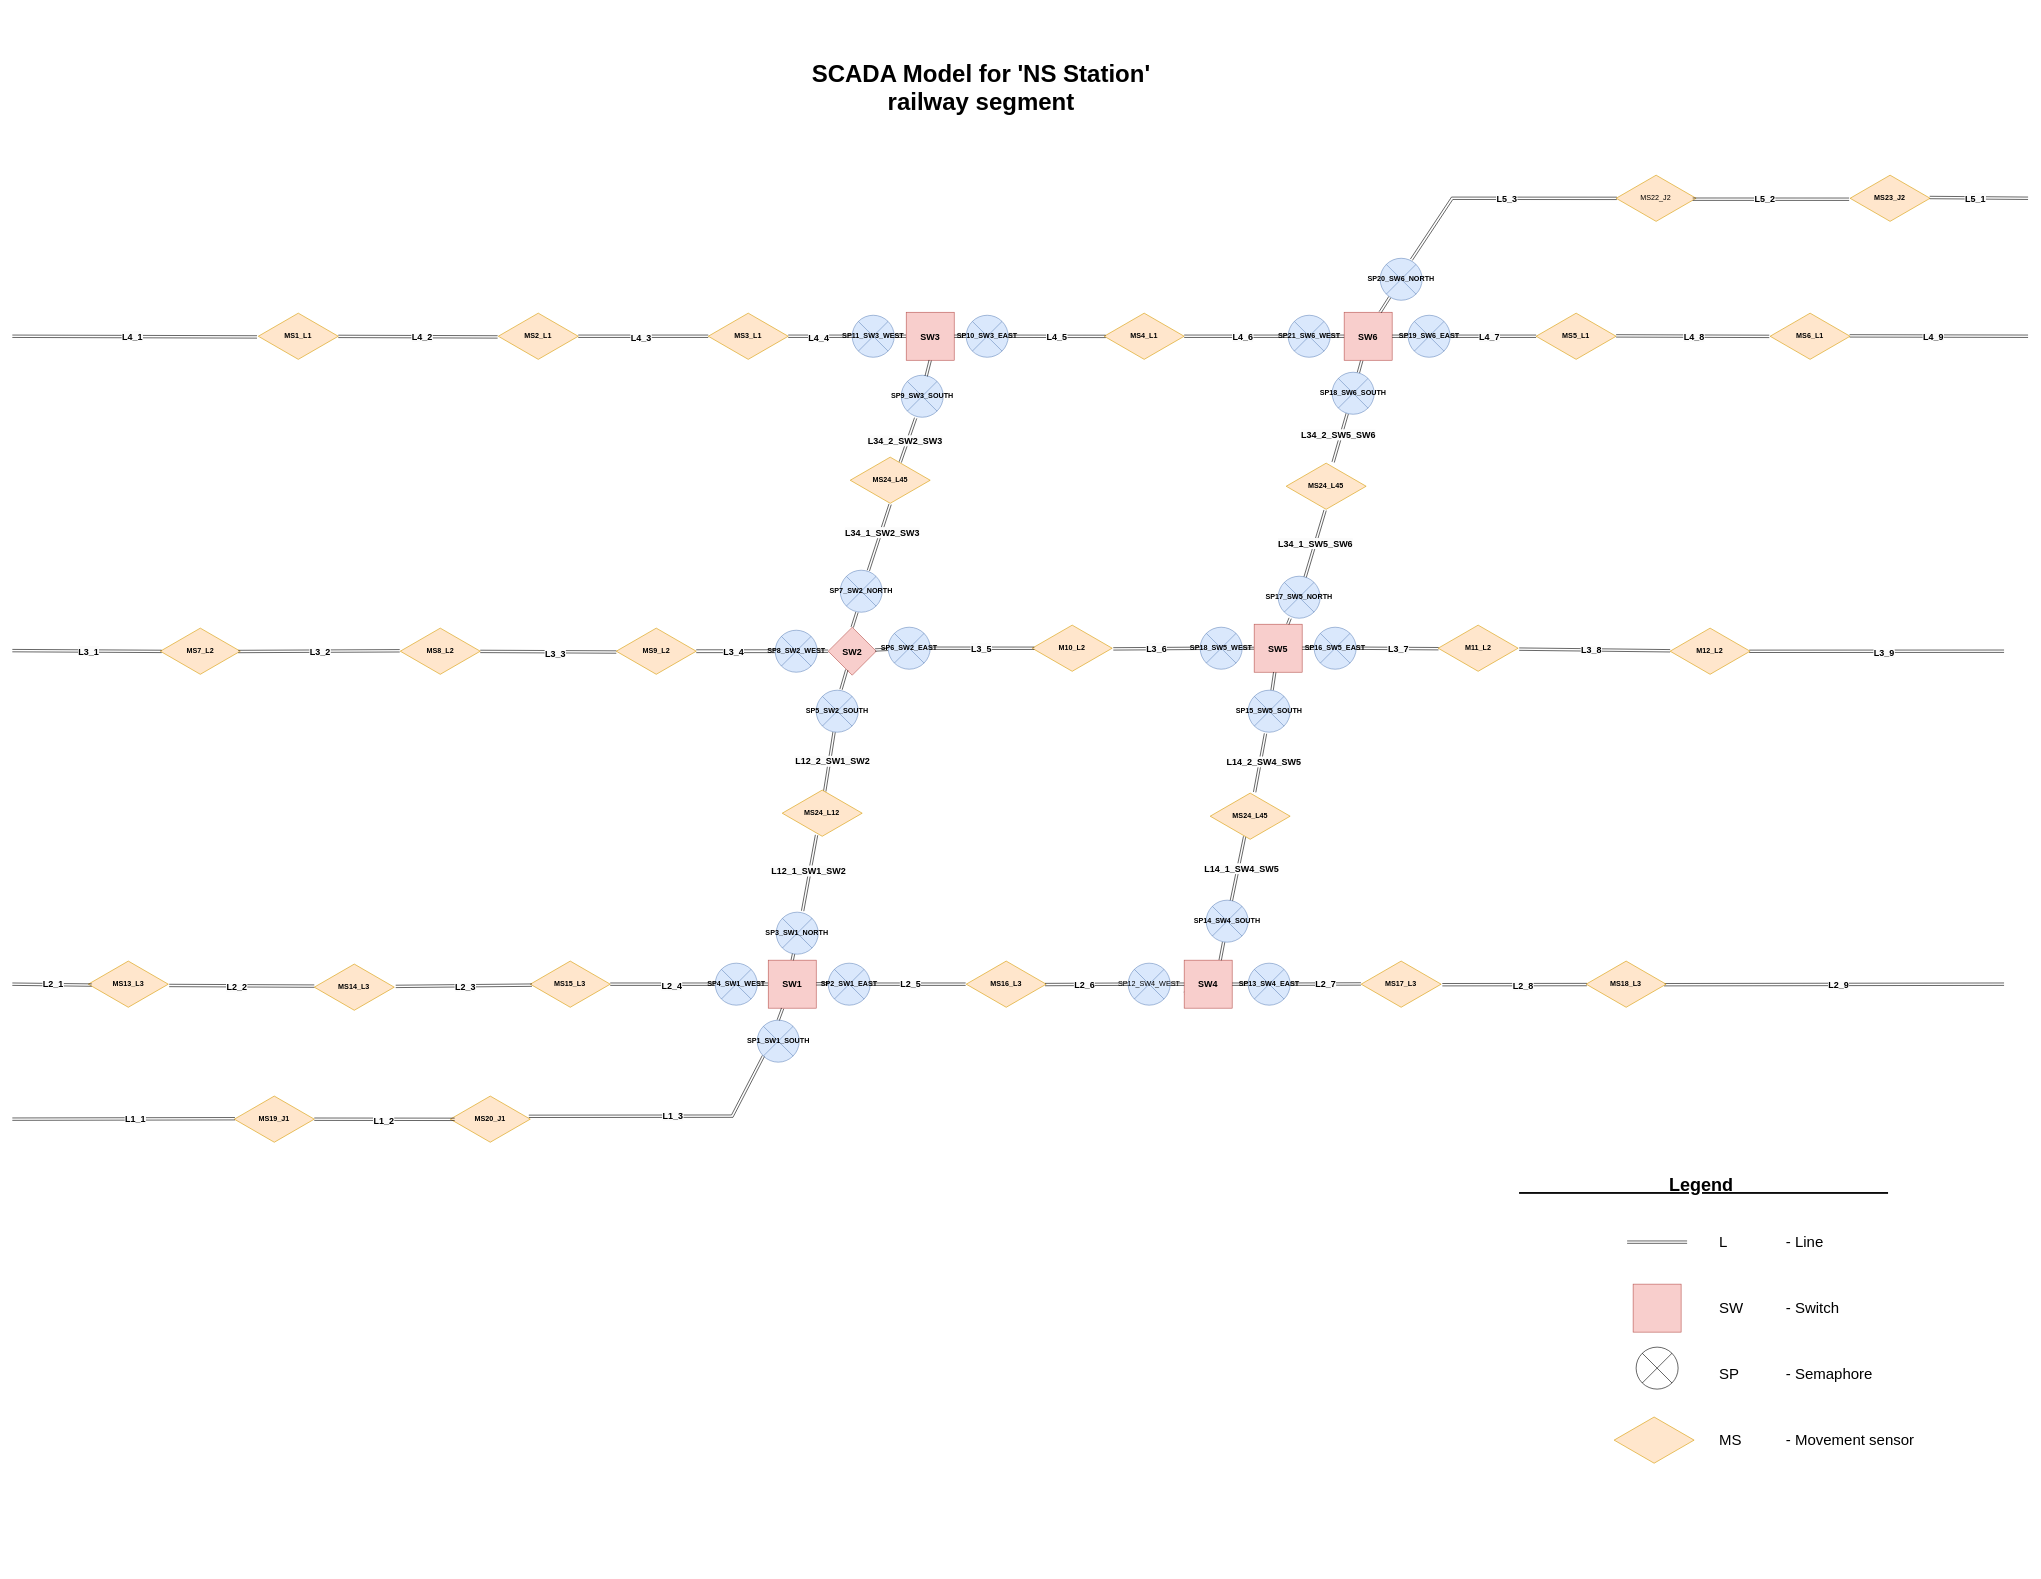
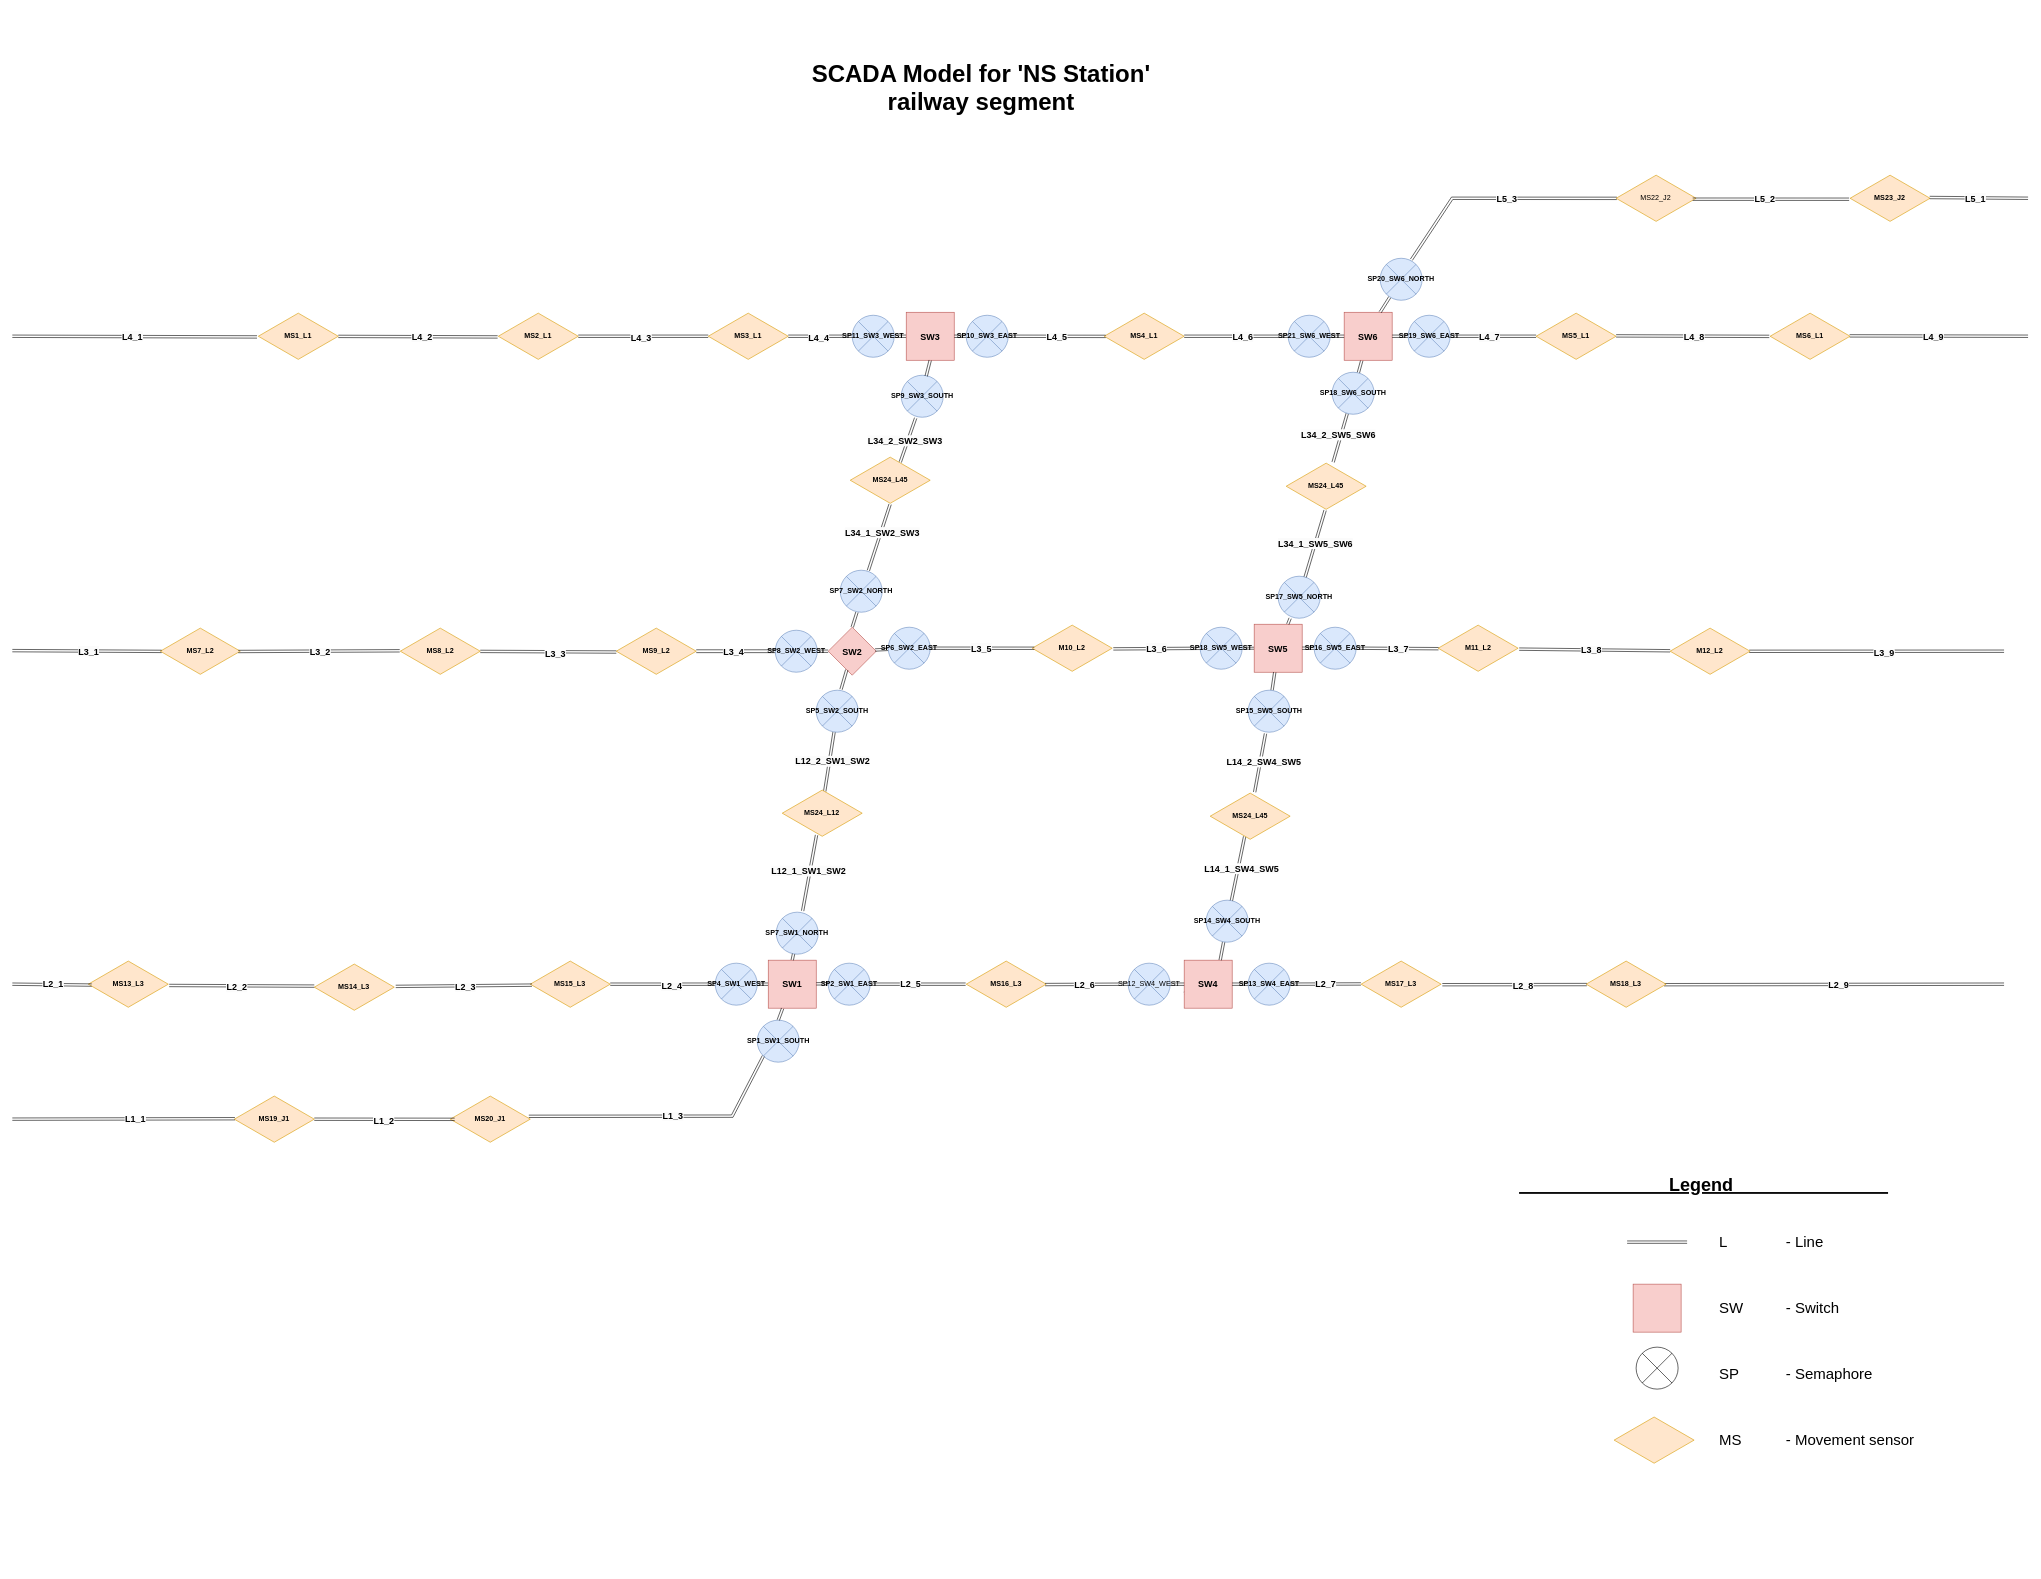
(797, 933) -> (797, 933)
